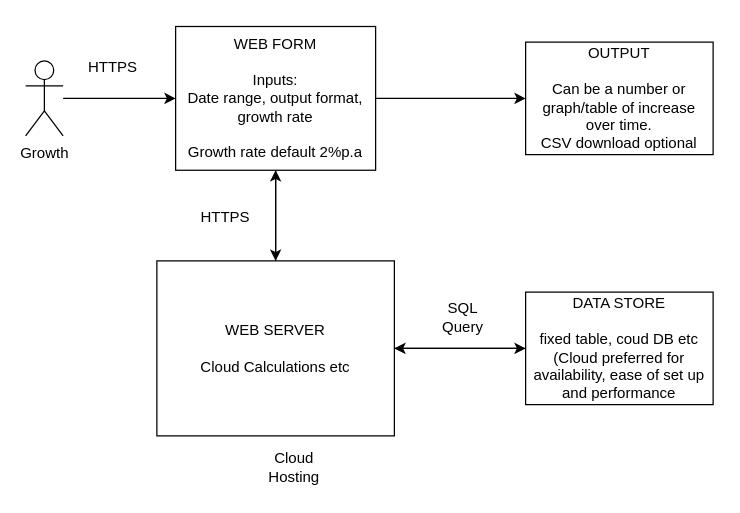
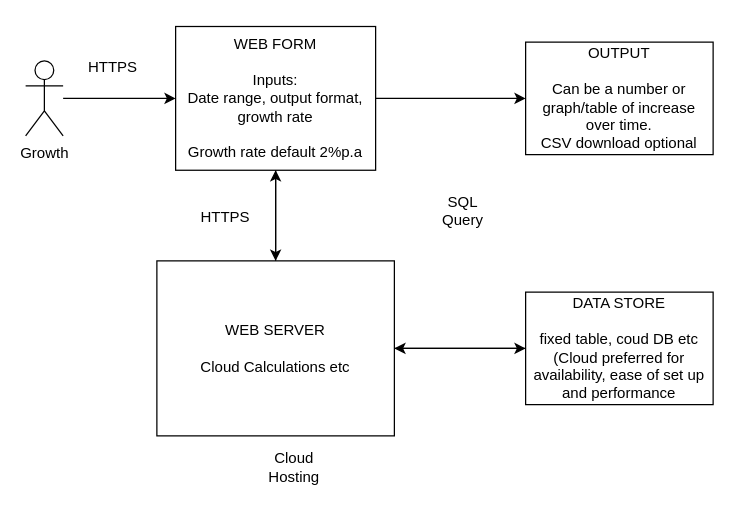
(463, 317) -> (463, 211)
